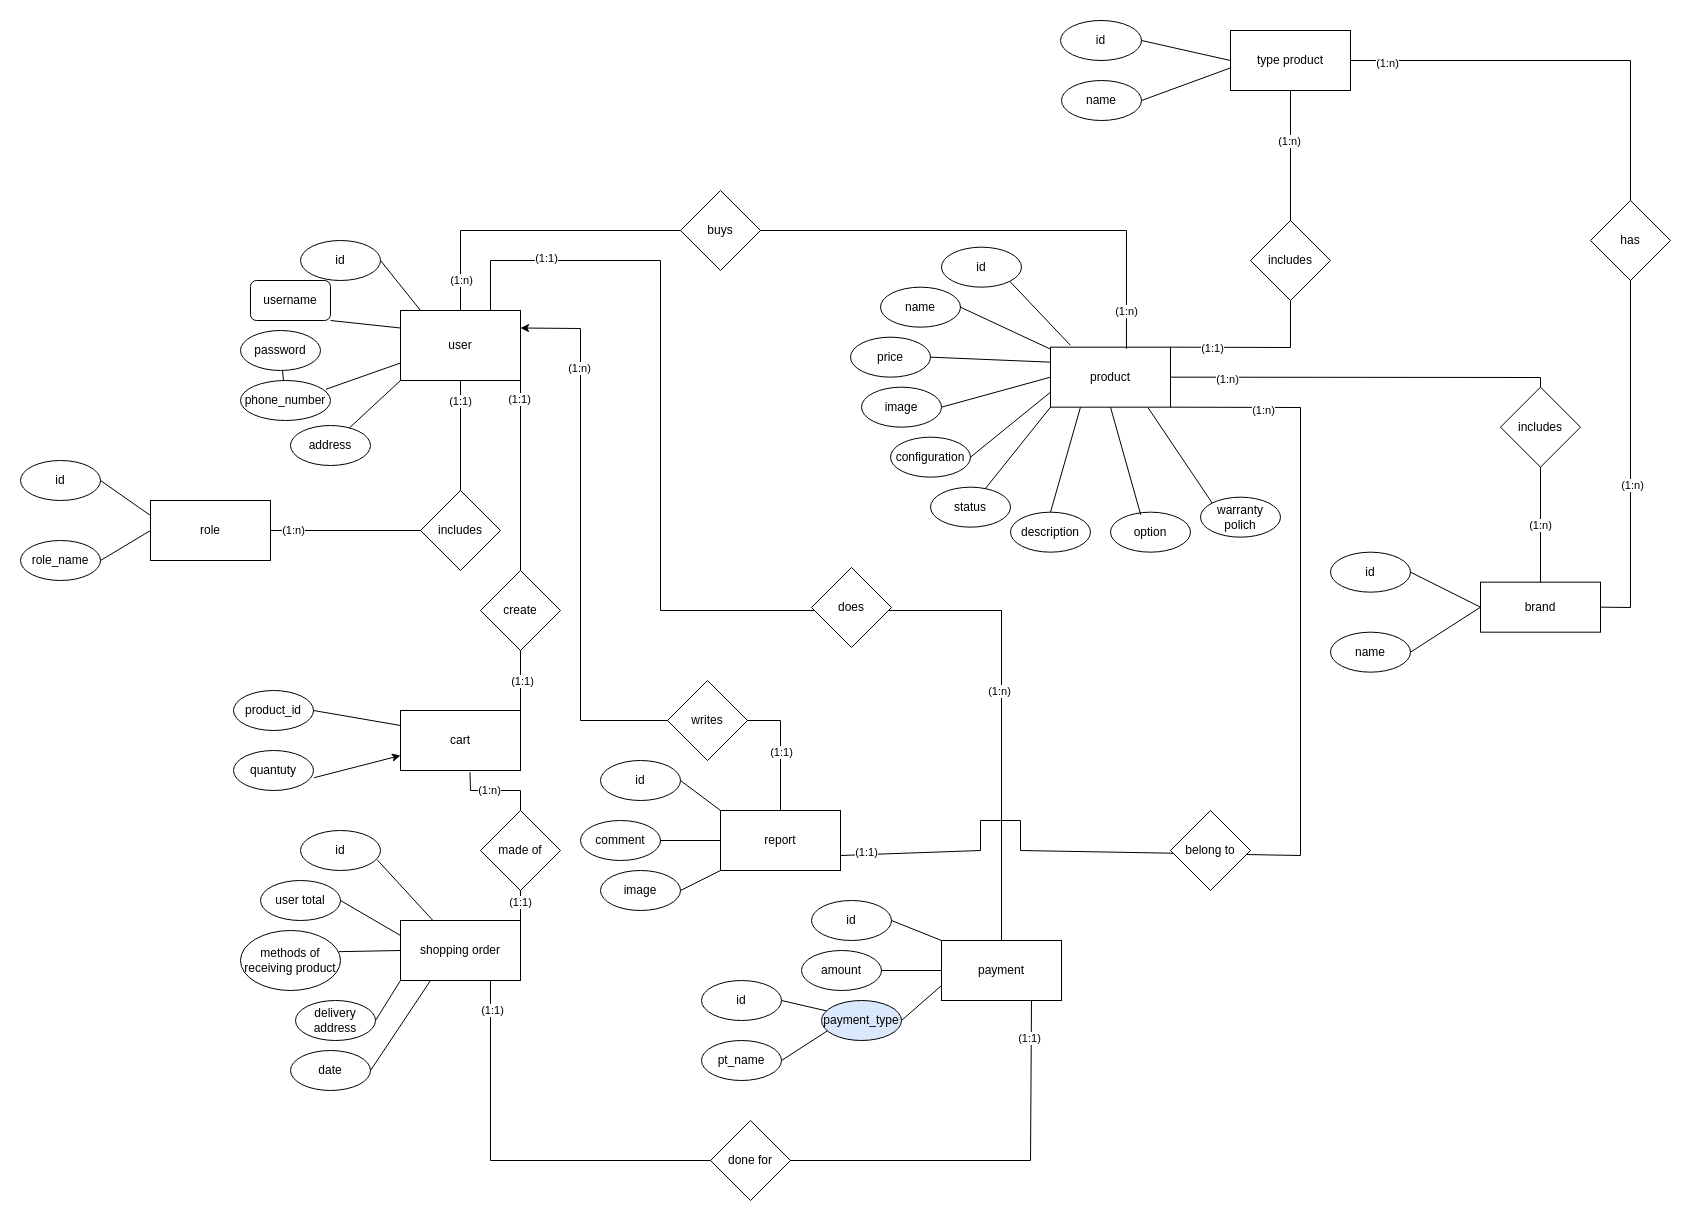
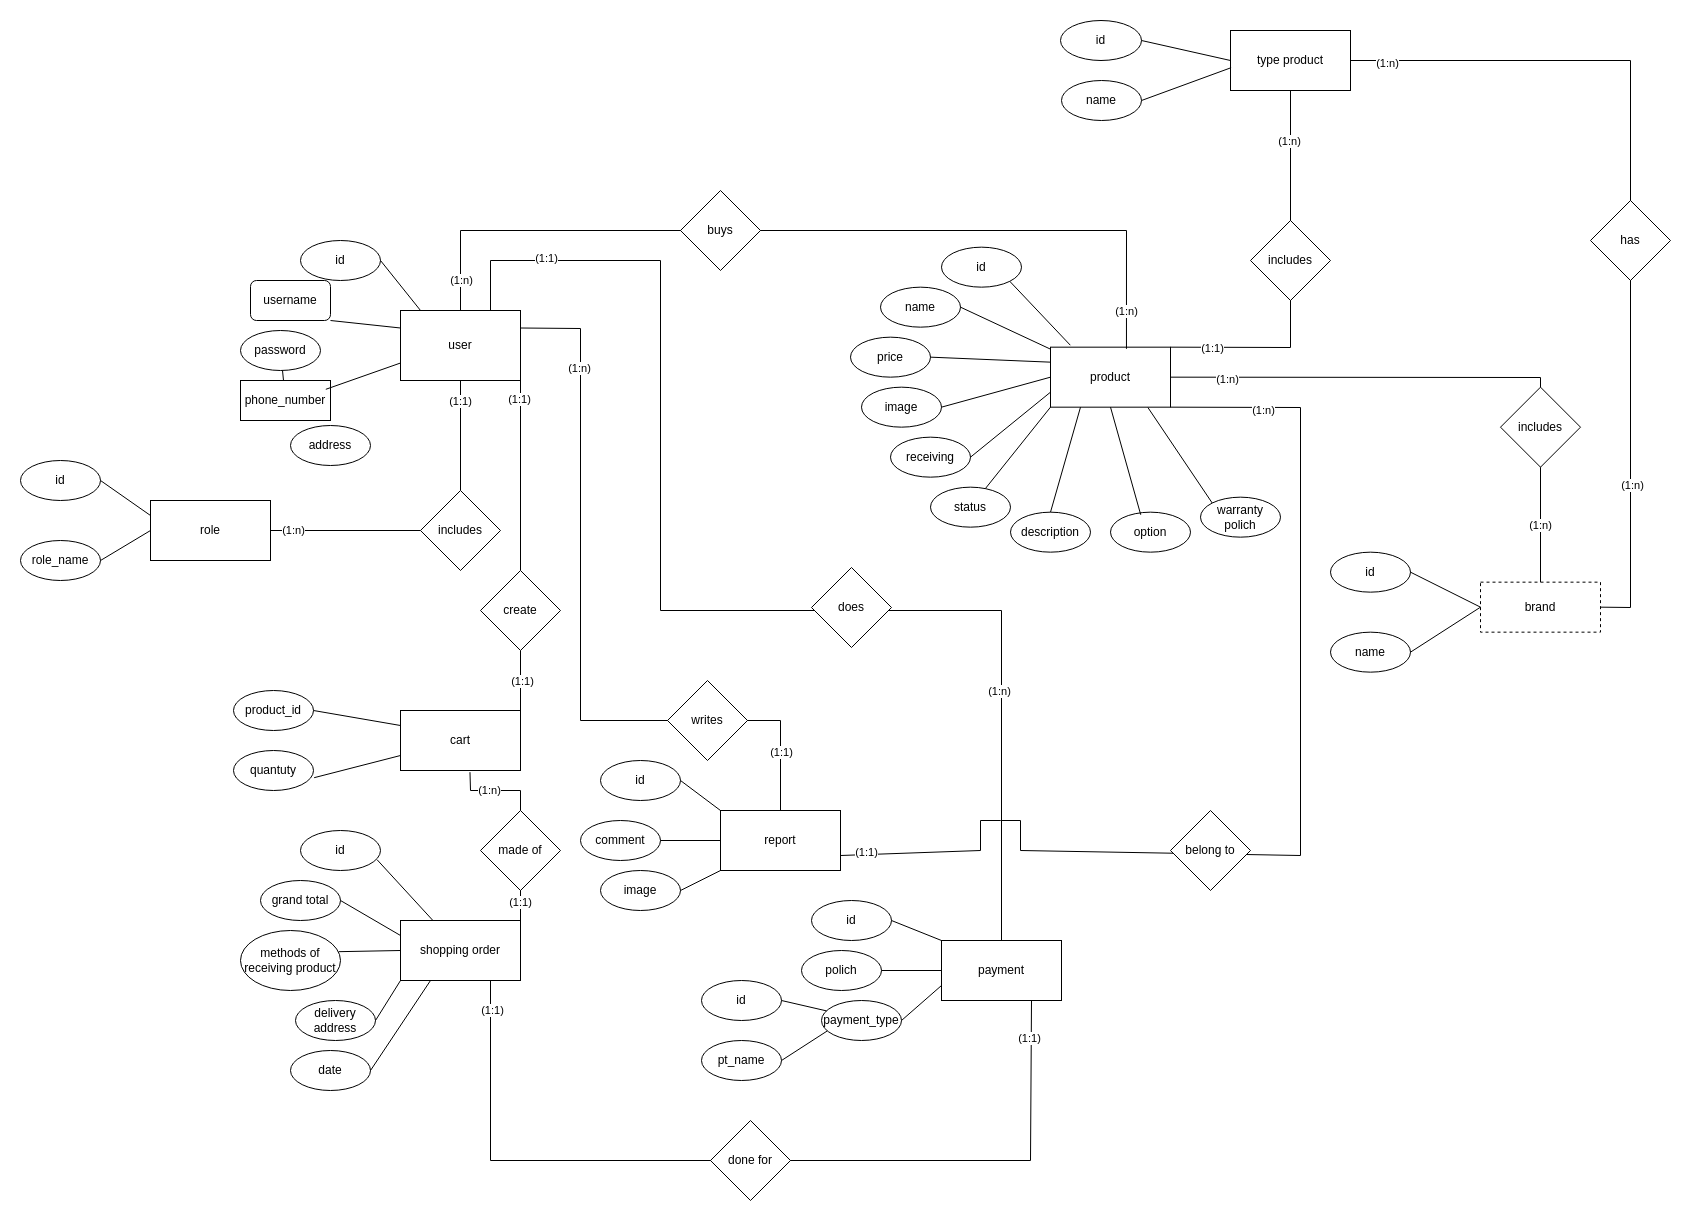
(529, 328) -> (527, 328)
(286, 401) -> (286, 401)
(375, 405) -> none
(931, 458) -> (931, 458)
(1541, 607) -> (1541, 607)
(392, 758) -> (395, 757)
(301, 901) -> (301, 901)
(842, 971) -> (842, 971)
(862, 1021) -> (862, 1021)
